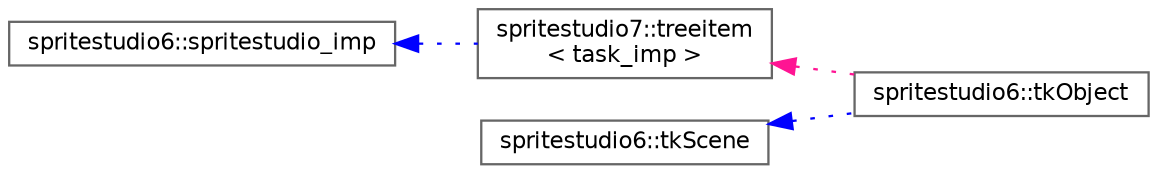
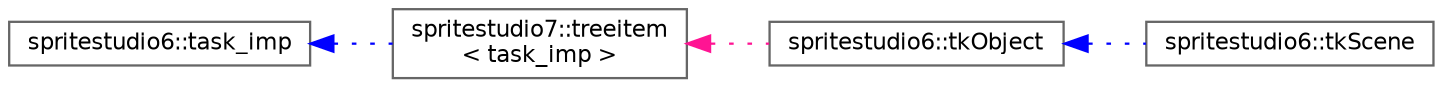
(202, 44) -> (160, 44)
(823, 117) -> (1117, 44)
